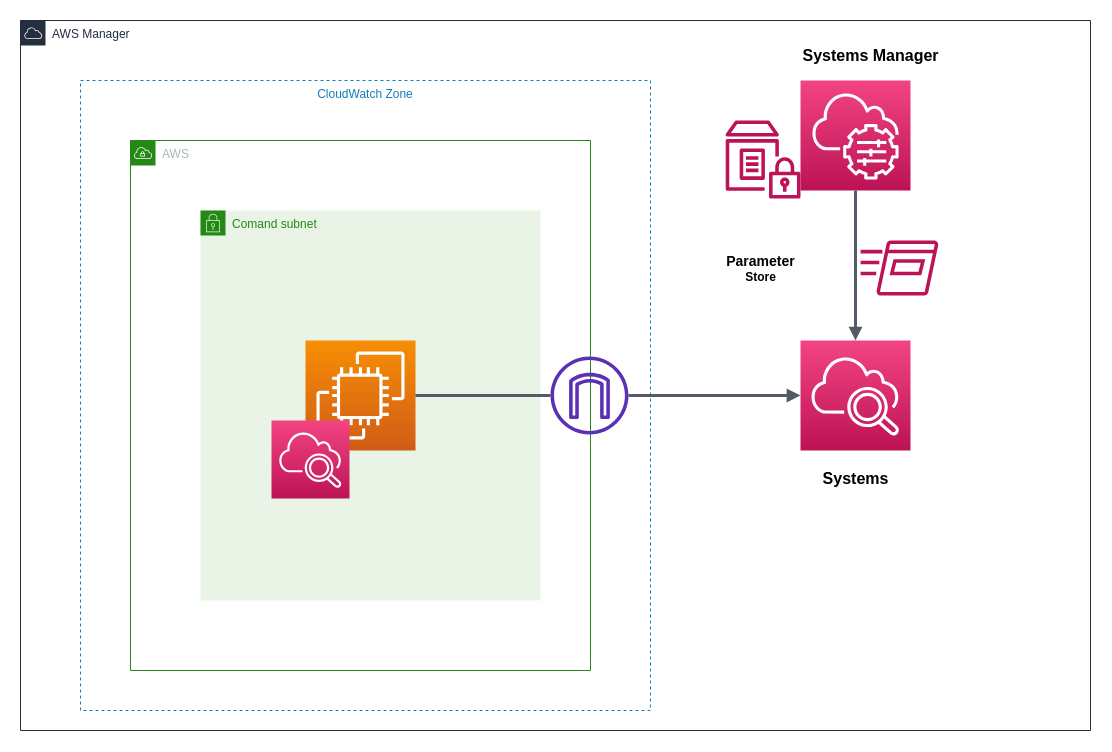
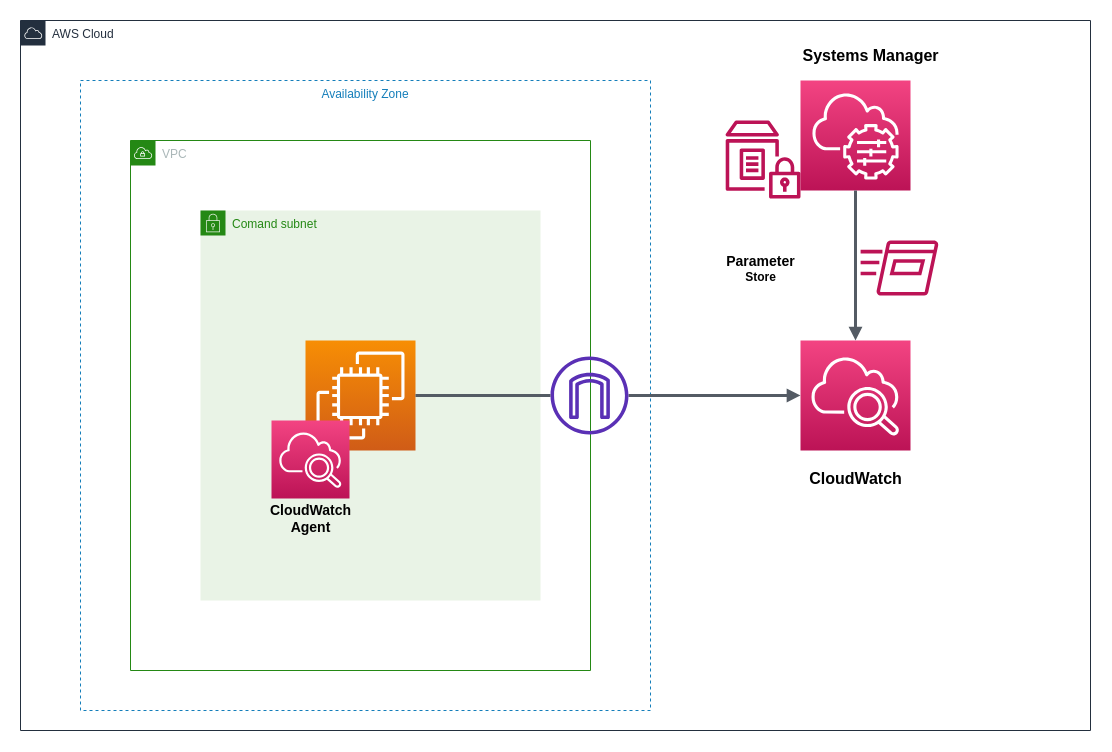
(88, 35) -> (80, 35)
(365, 94) -> (365, 94)
(173, 155) -> (173, 155)
(856, 479) -> (856, 479)
none -> (311, 519)
